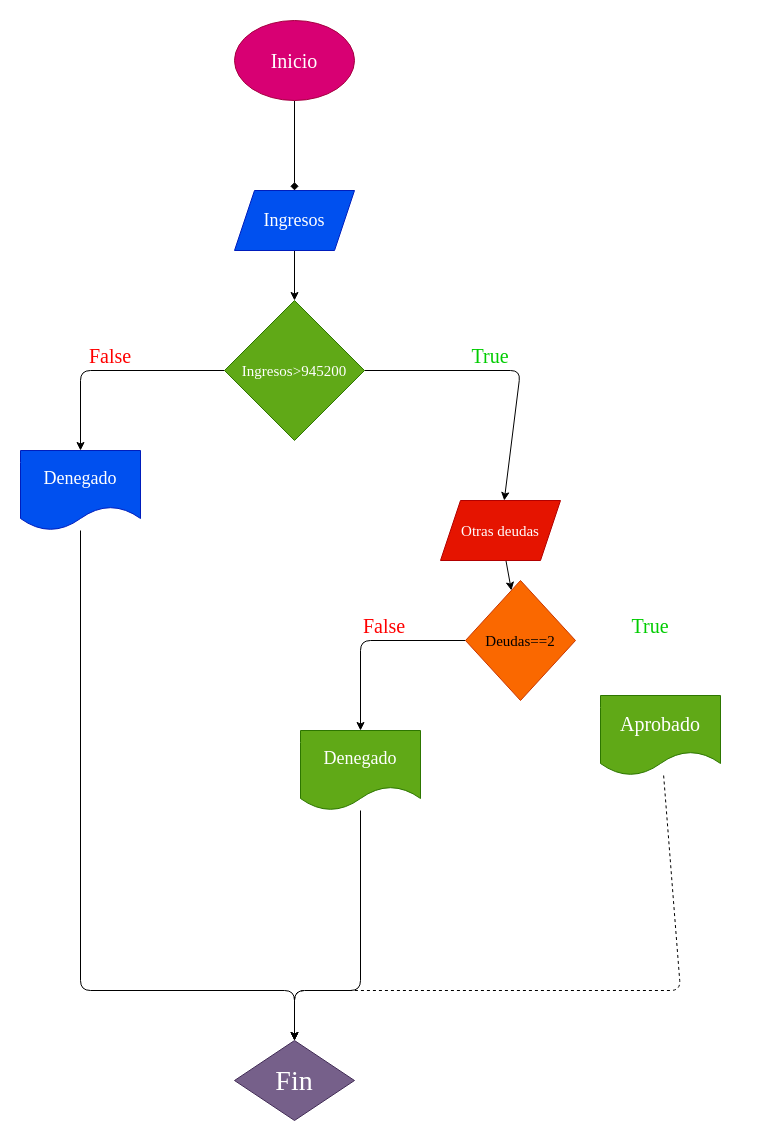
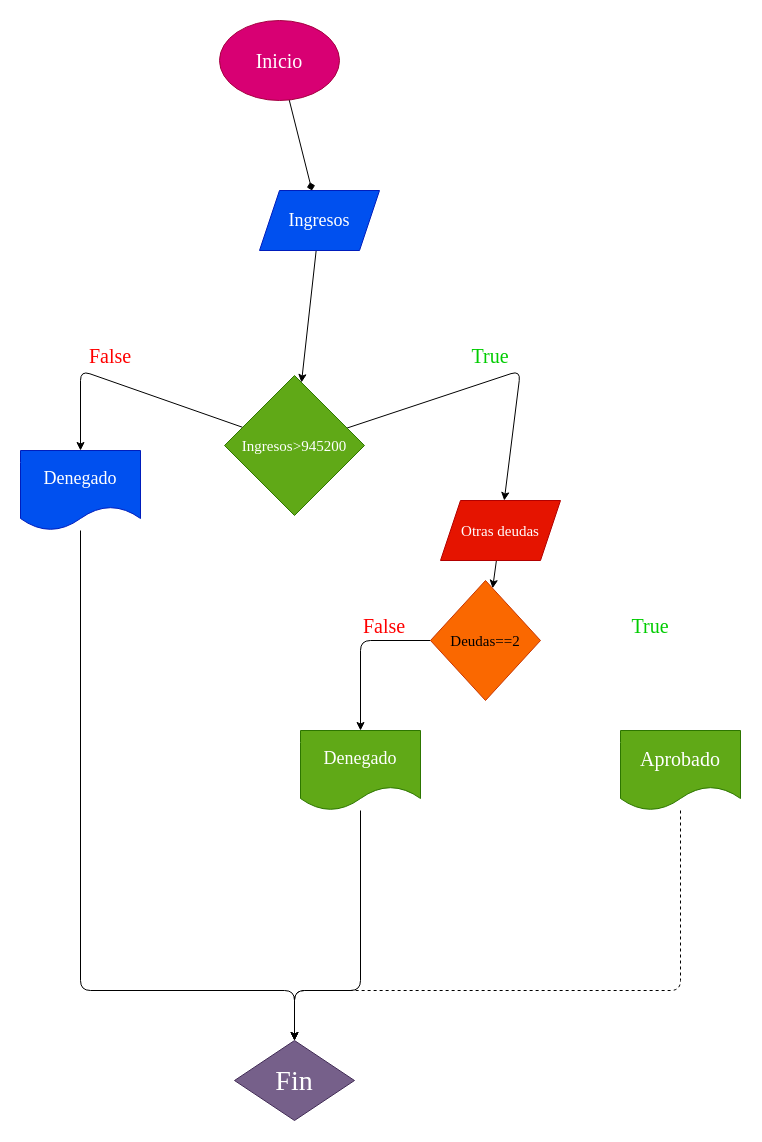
(295, 61) -> (280, 61)
(295, 221) -> (320, 221)
(295, 371) -> (295, 446)
(521, 641) -> (486, 641)
(661, 736) -> (681, 771)
